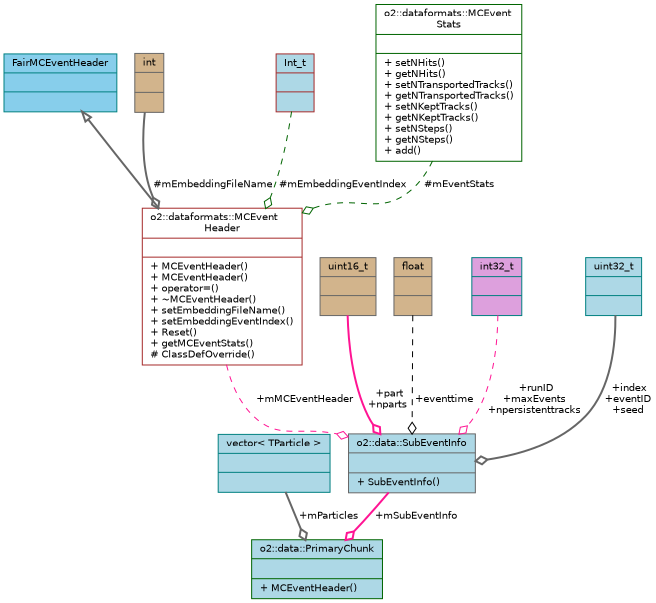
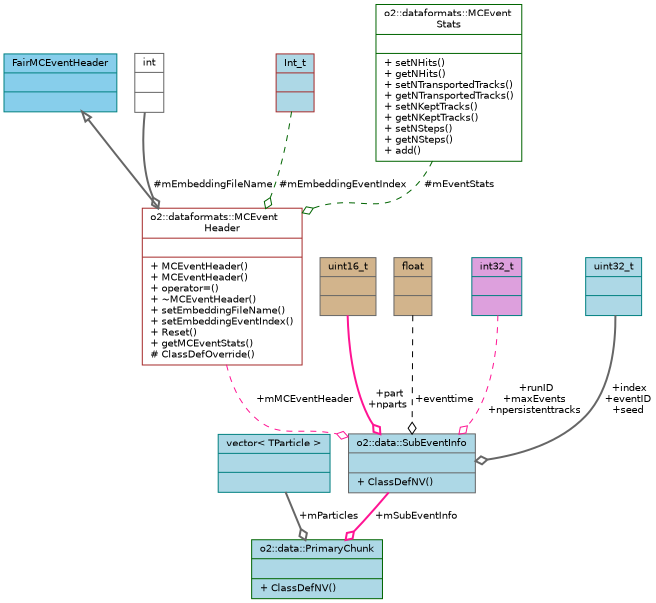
(149, 83) -> (149, 83)
(398, 482) -> (395, 482)
(309, 588) -> (298, 588)
